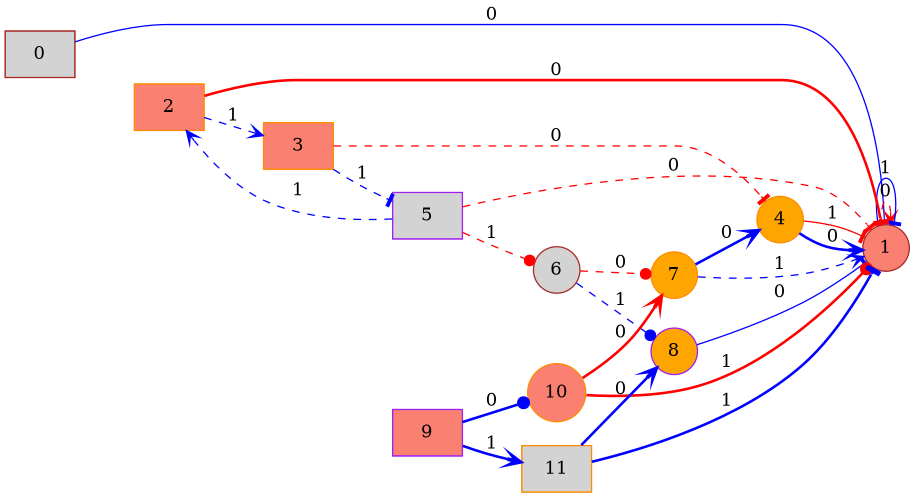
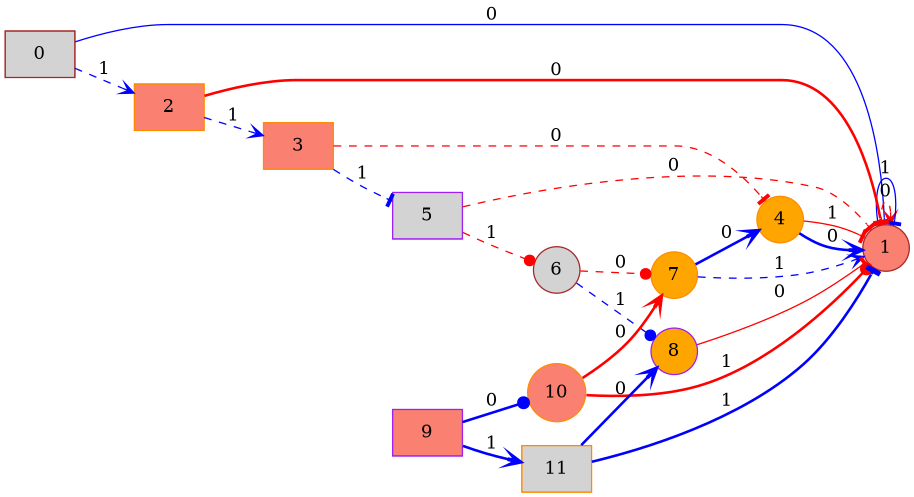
(282, 207) -> (99, 78)
(783, 312) -> (783, 312)
